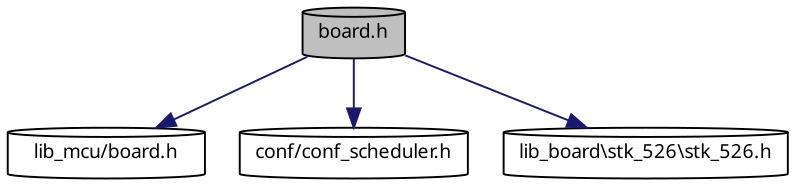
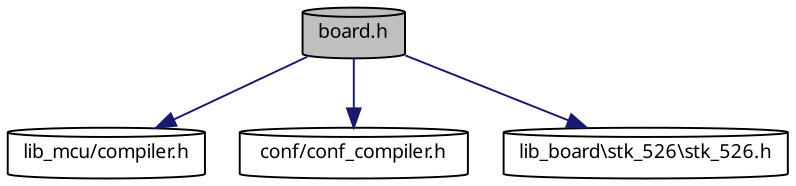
(106, 153) -> (106, 153)
(354, 153) -> (354, 153)
